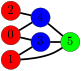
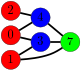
(70, 42) -> (70, 42)
